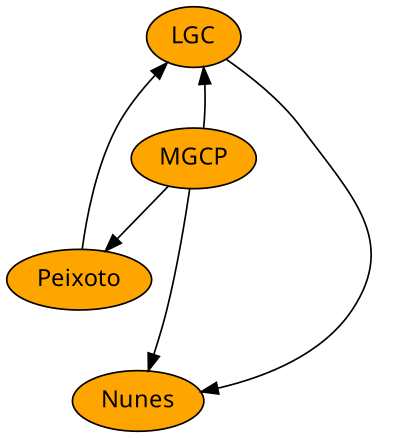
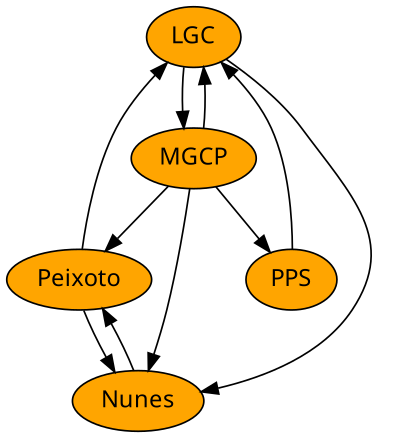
none -> (182, 89)
none -> (291, 280)
none -> (94, 334)
none -> (123, 347)
